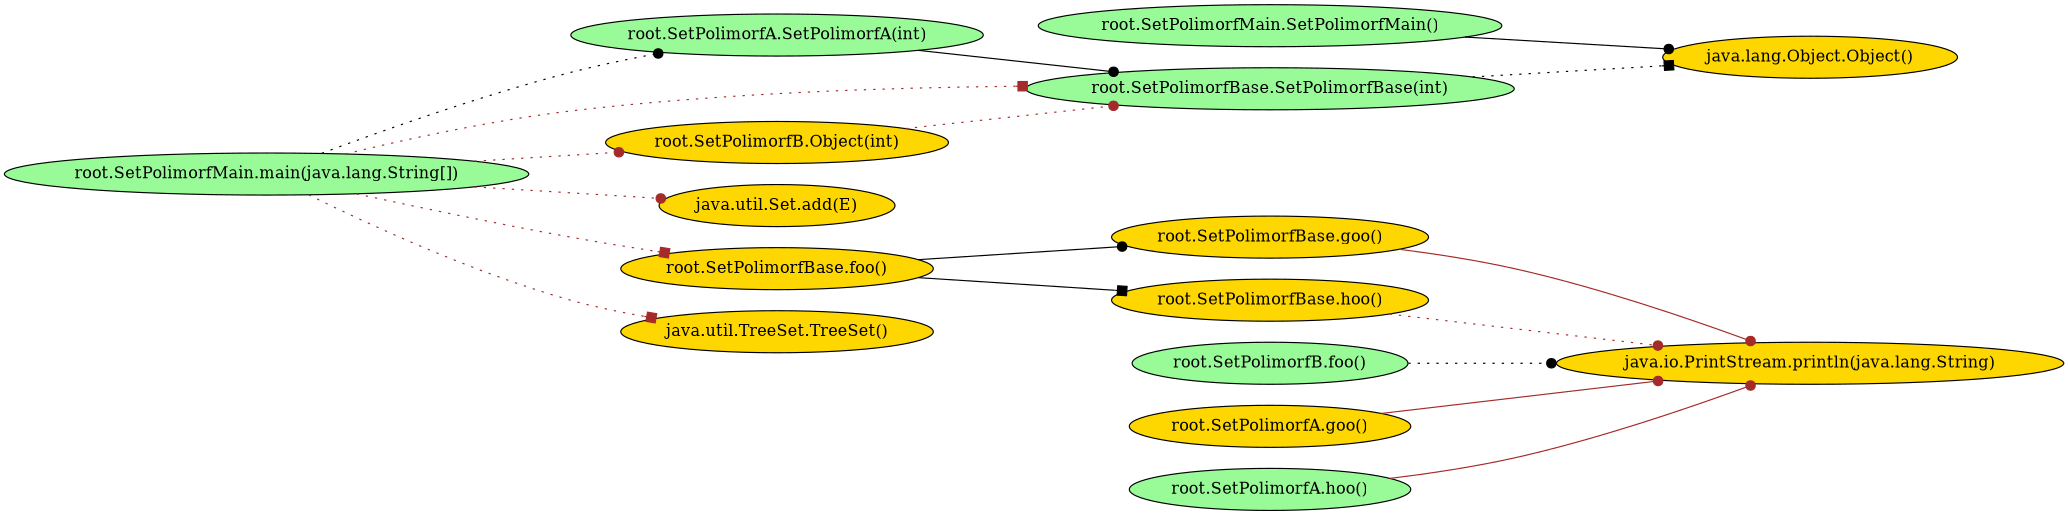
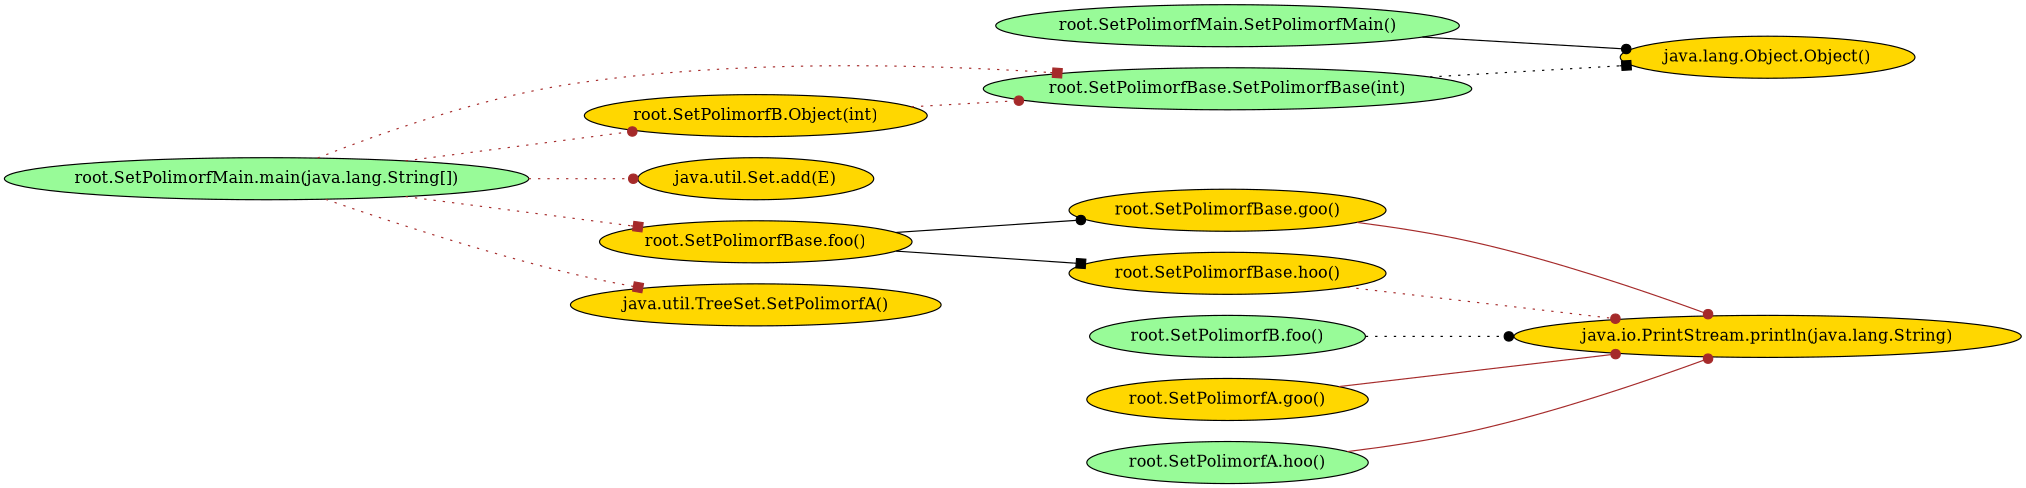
(777, 35) -> none
(777, 332) -> (756, 305)
